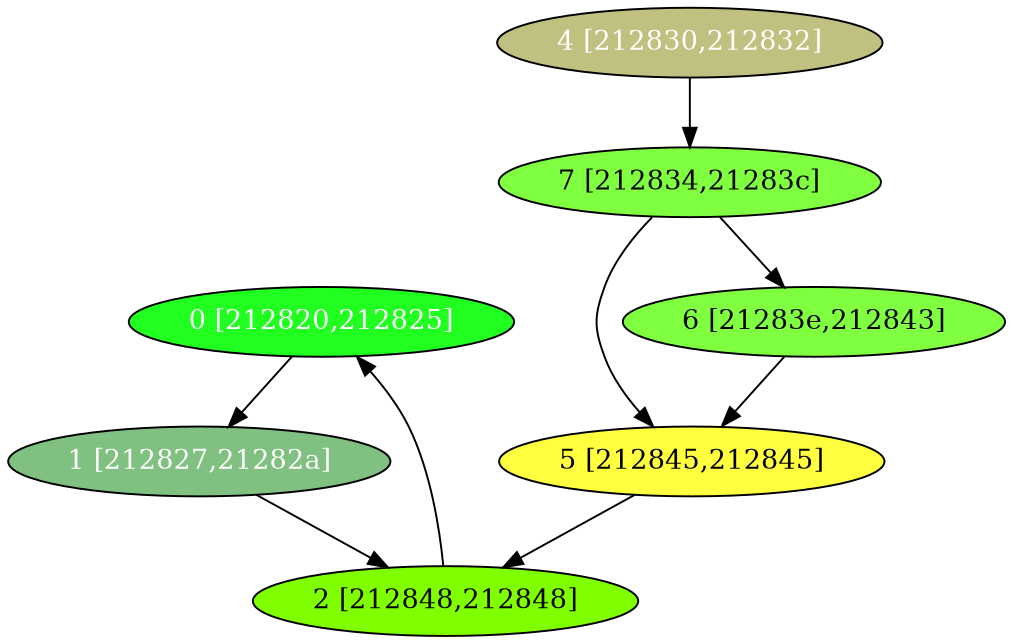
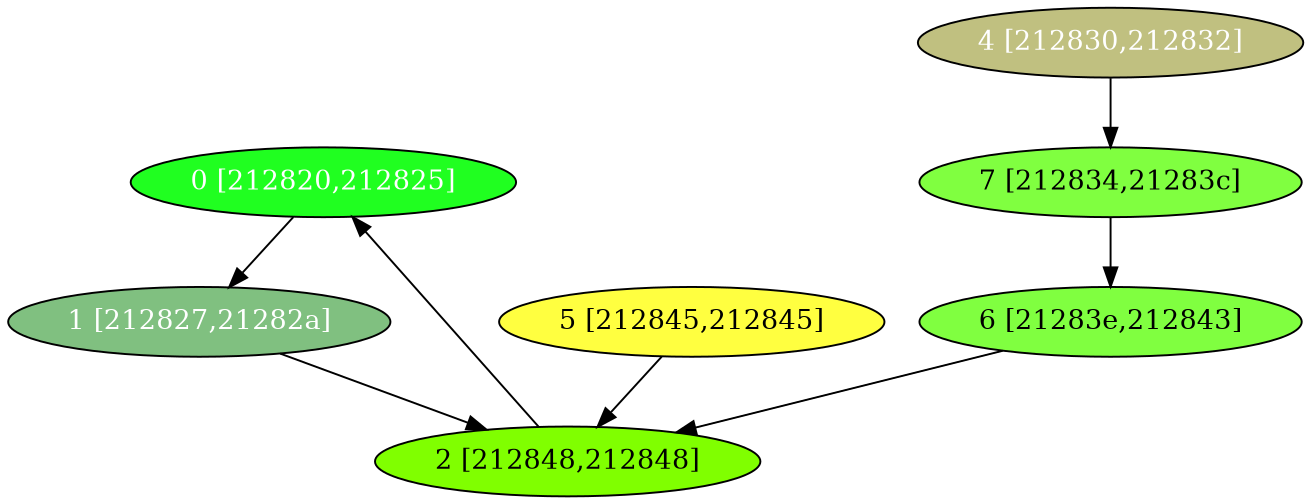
(597, 312) -> none
(760, 384) -> (849, 389)
